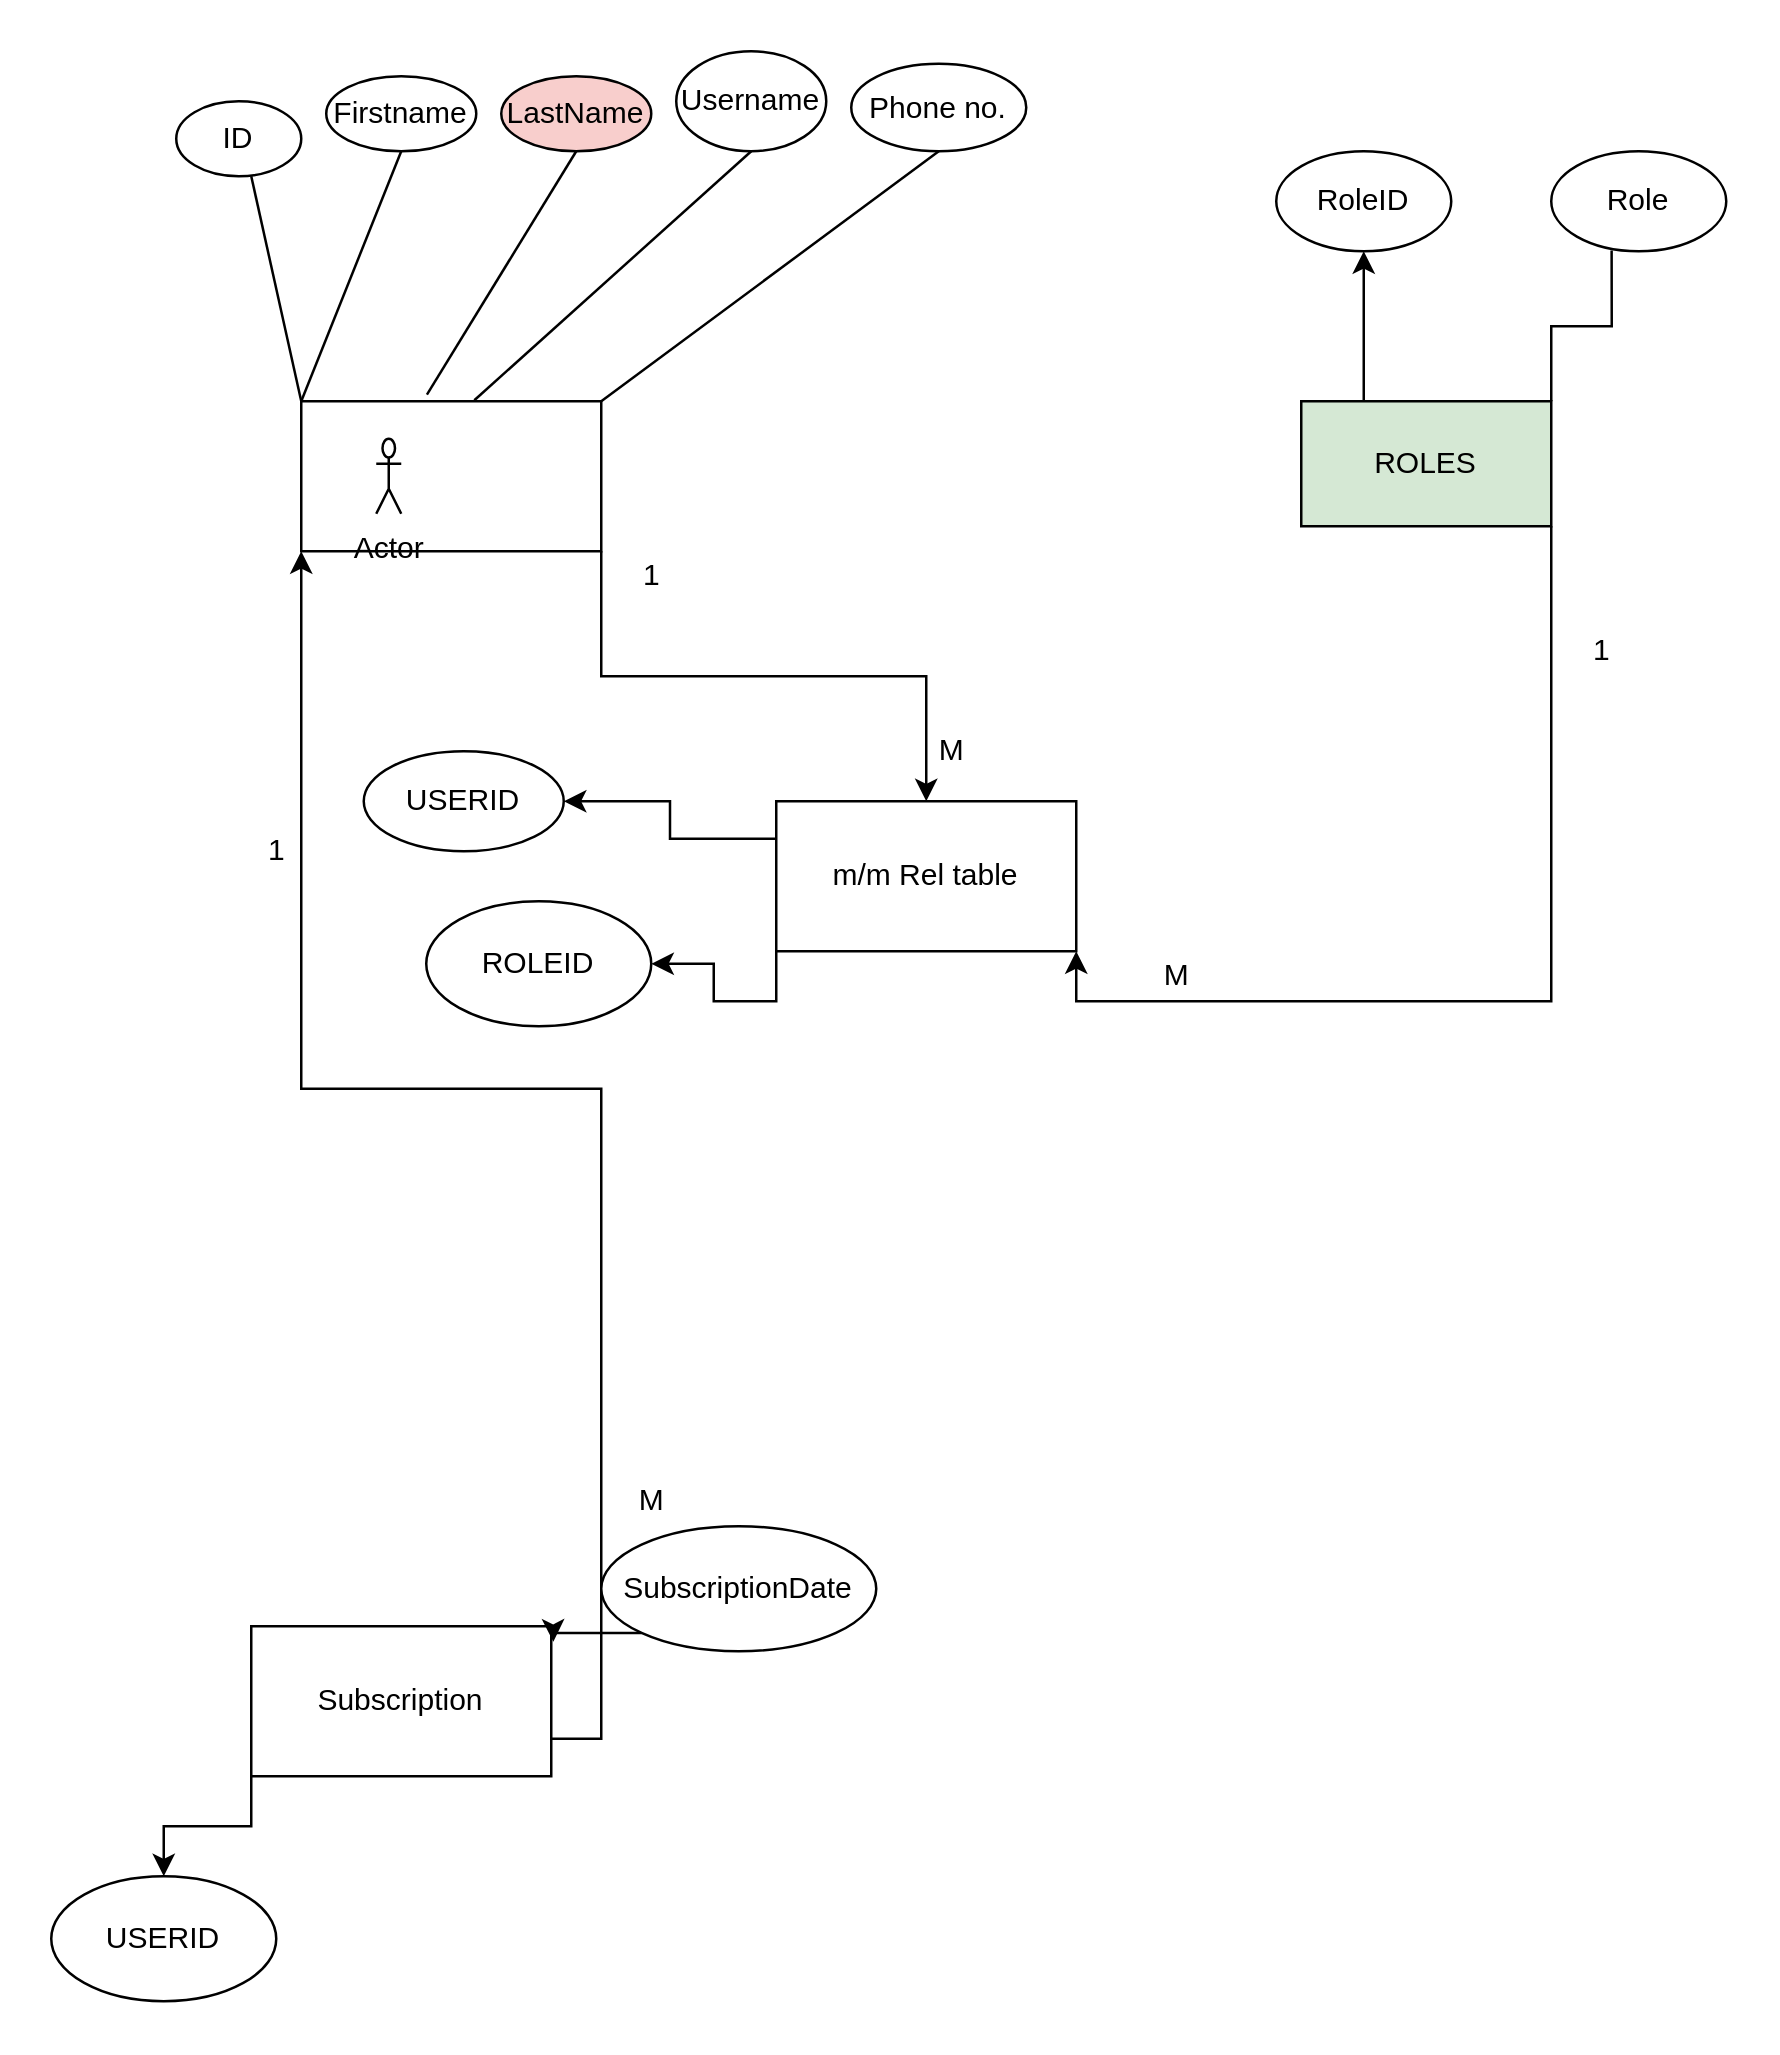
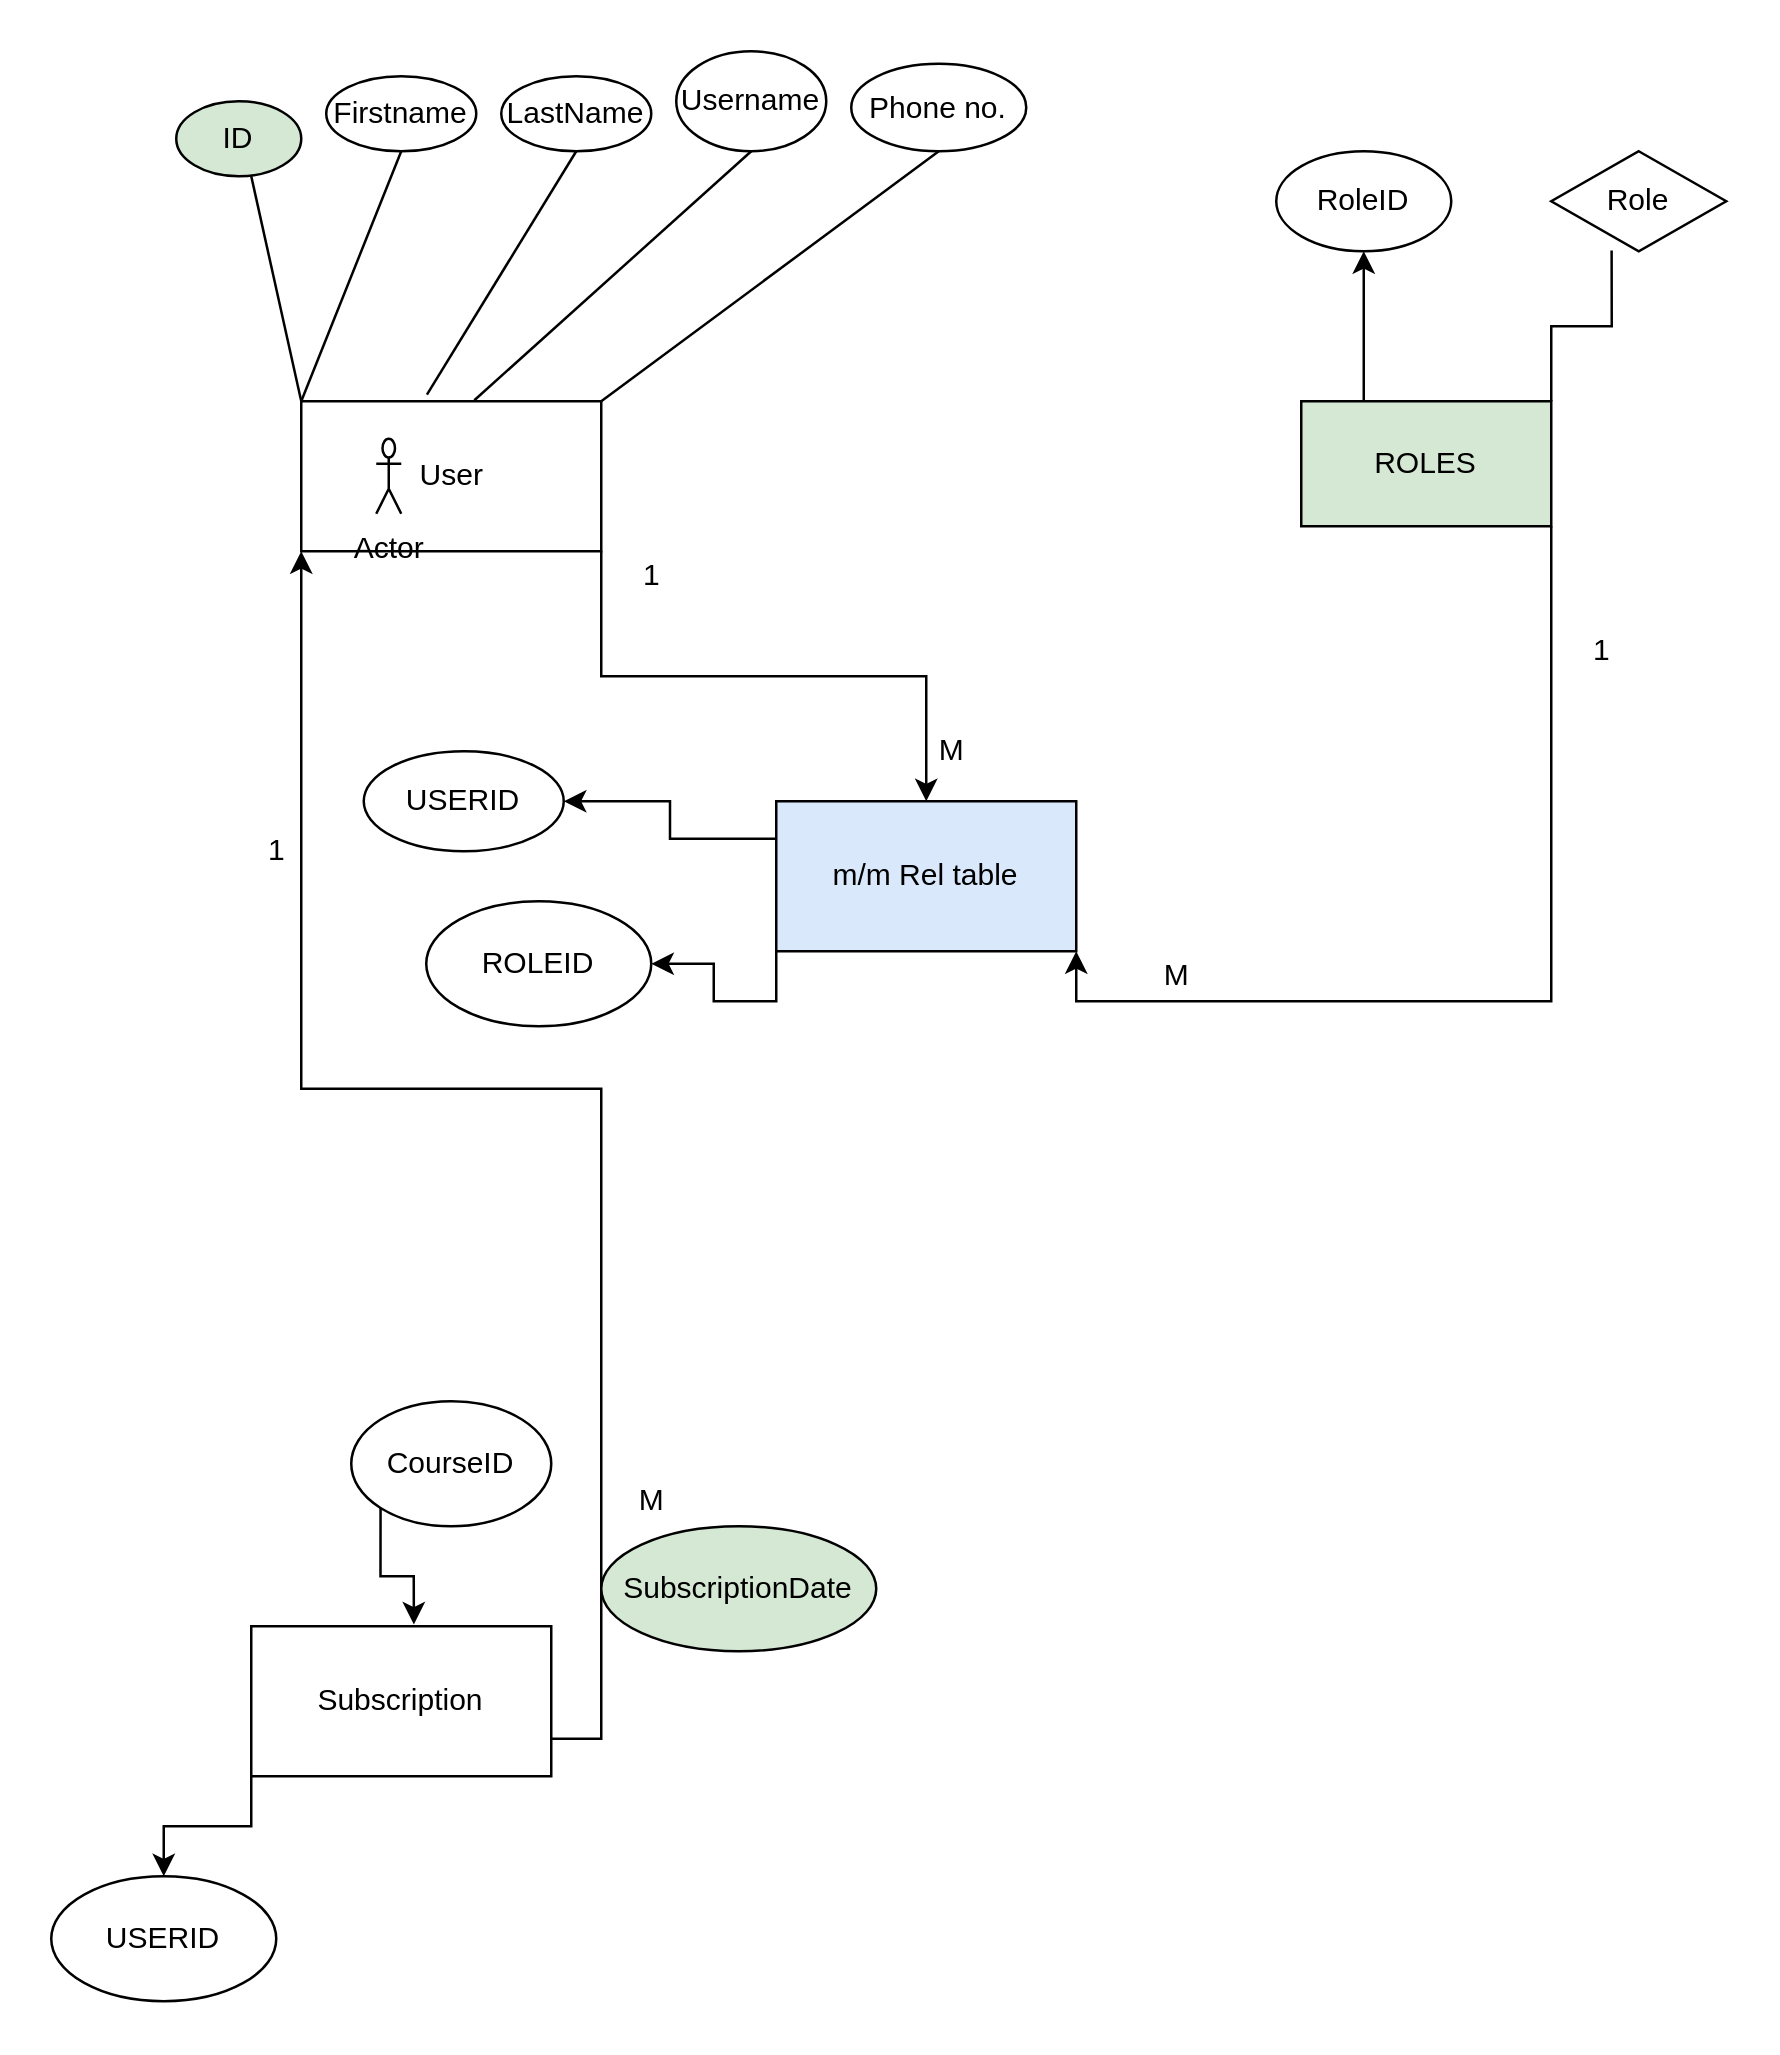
(576, 114) -> (576, 114)
(239, 139) -> (239, 139)
(1639, 201) -> (1639, 201)
none -> (451, 476)
(926, 876) -> (926, 876)
none -> (451, 1464)
none -> (381, 1574)
(739, 1589) -> (739, 1589)
(571, 1633) -> none
